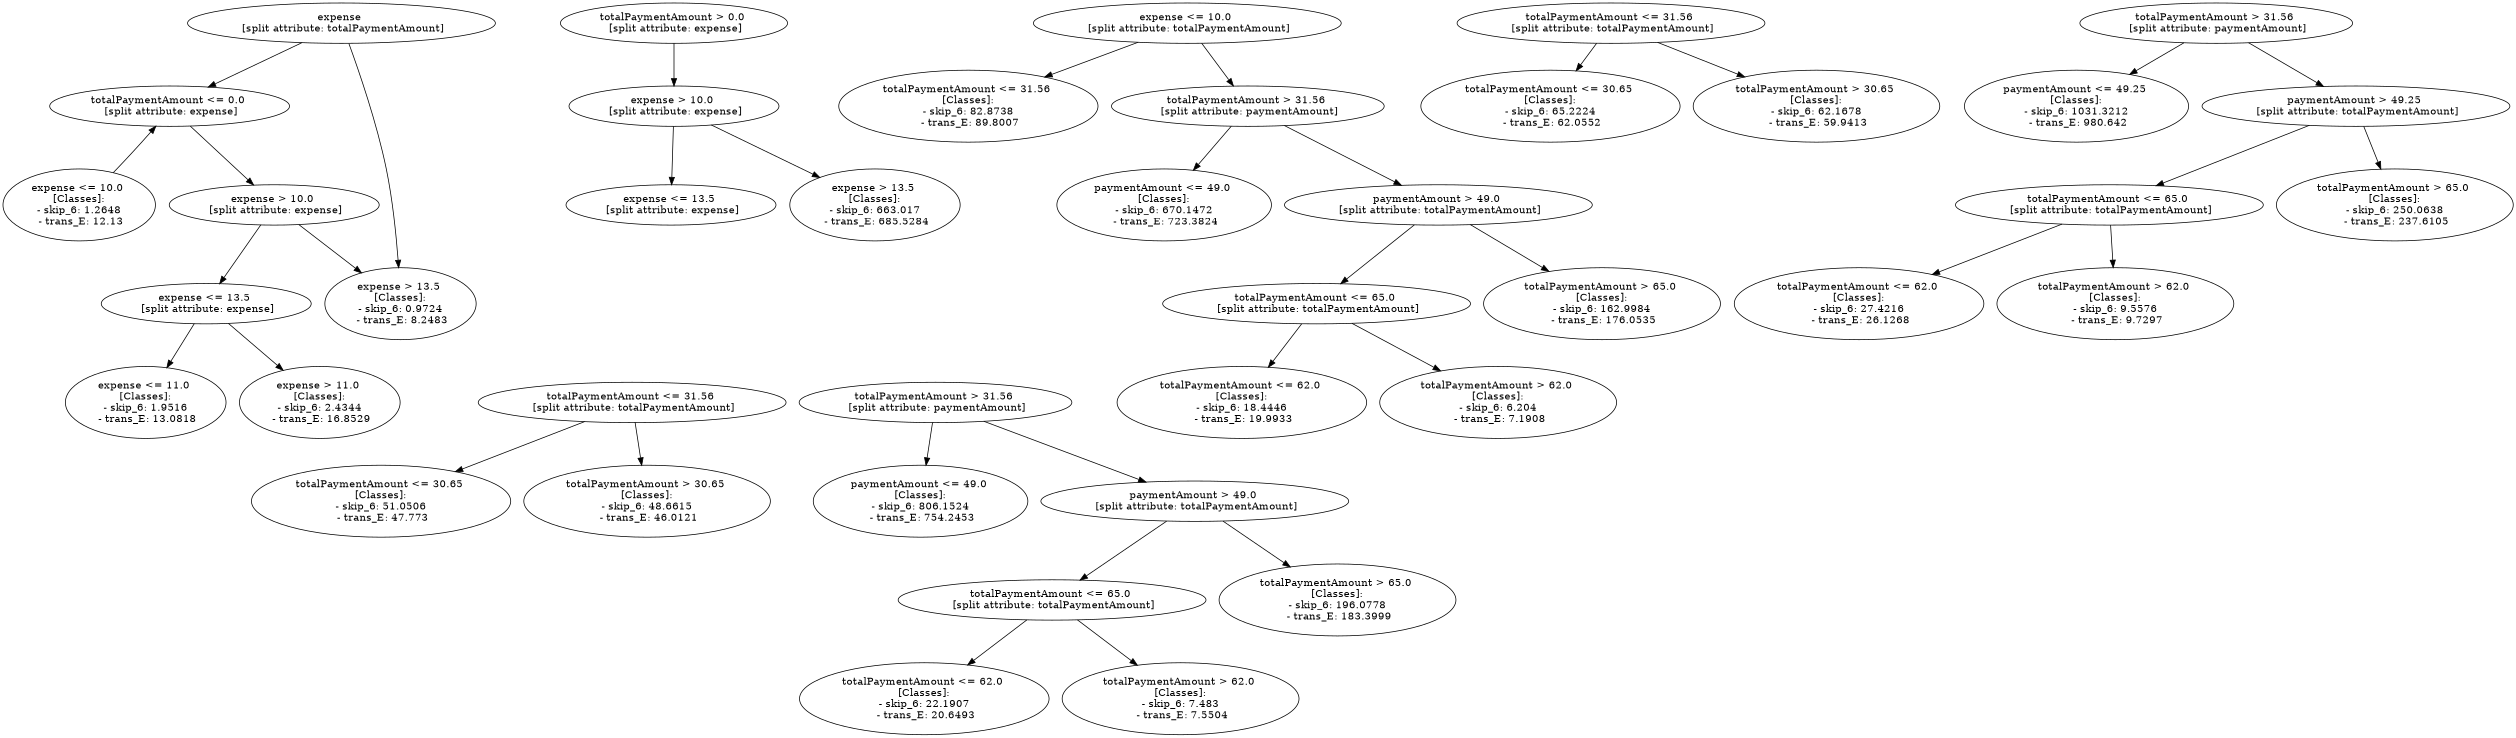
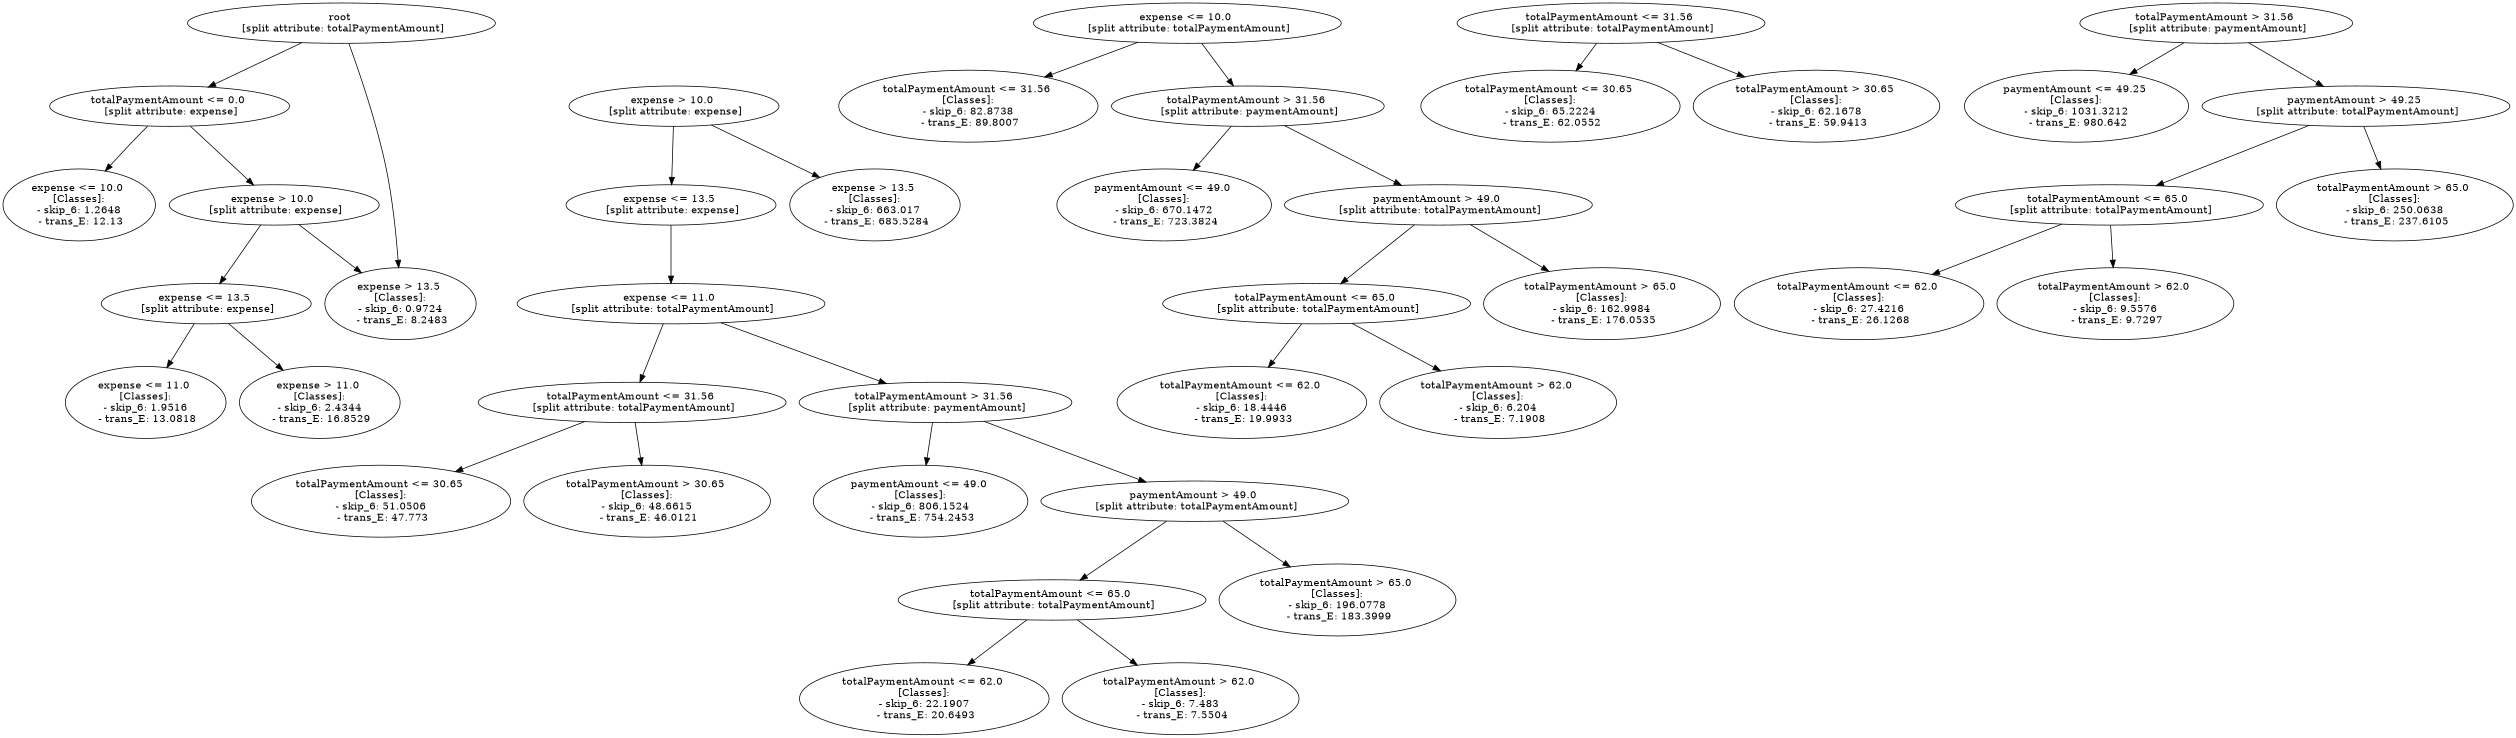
(341, 23) -> (341, 23)
(674, 23) -> none
(132, 153) -> (129, 146)
none -> (671, 304)
